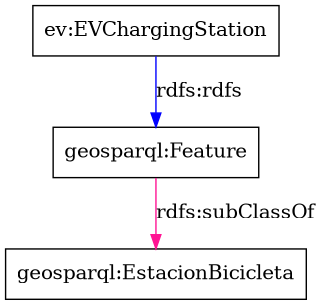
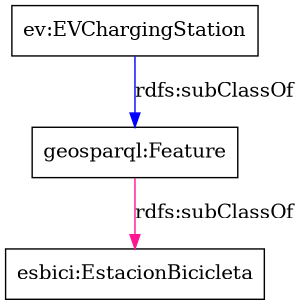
(199, 92) -> (215, 92)
(156, 274) -> (135, 274)
